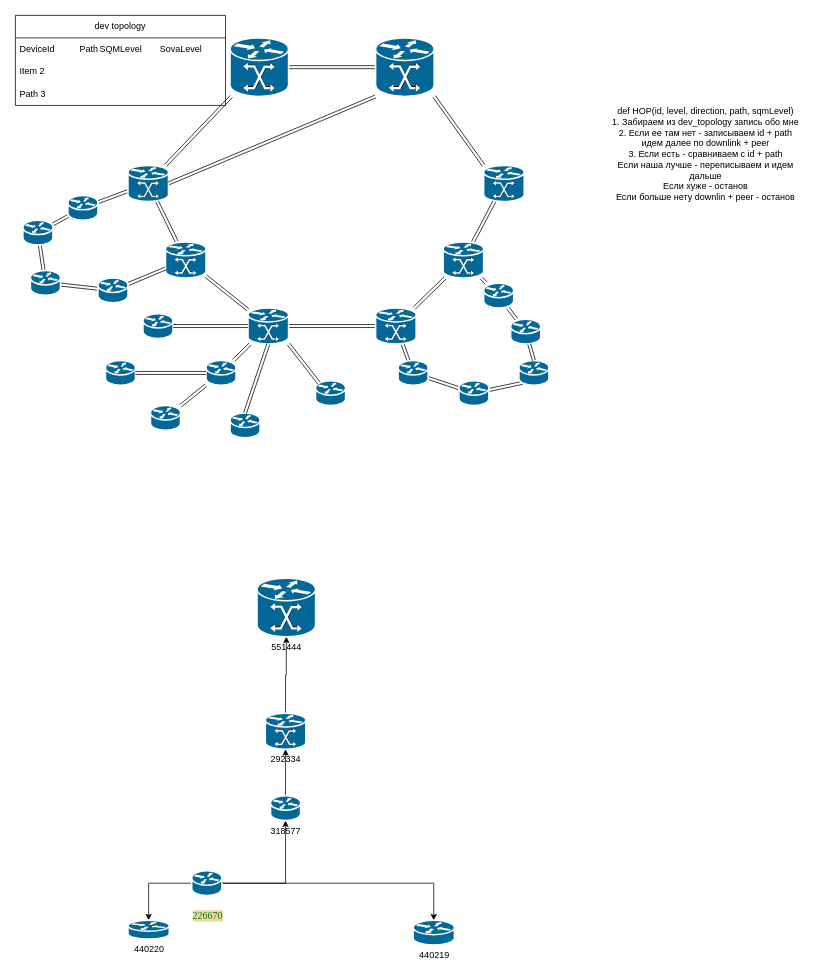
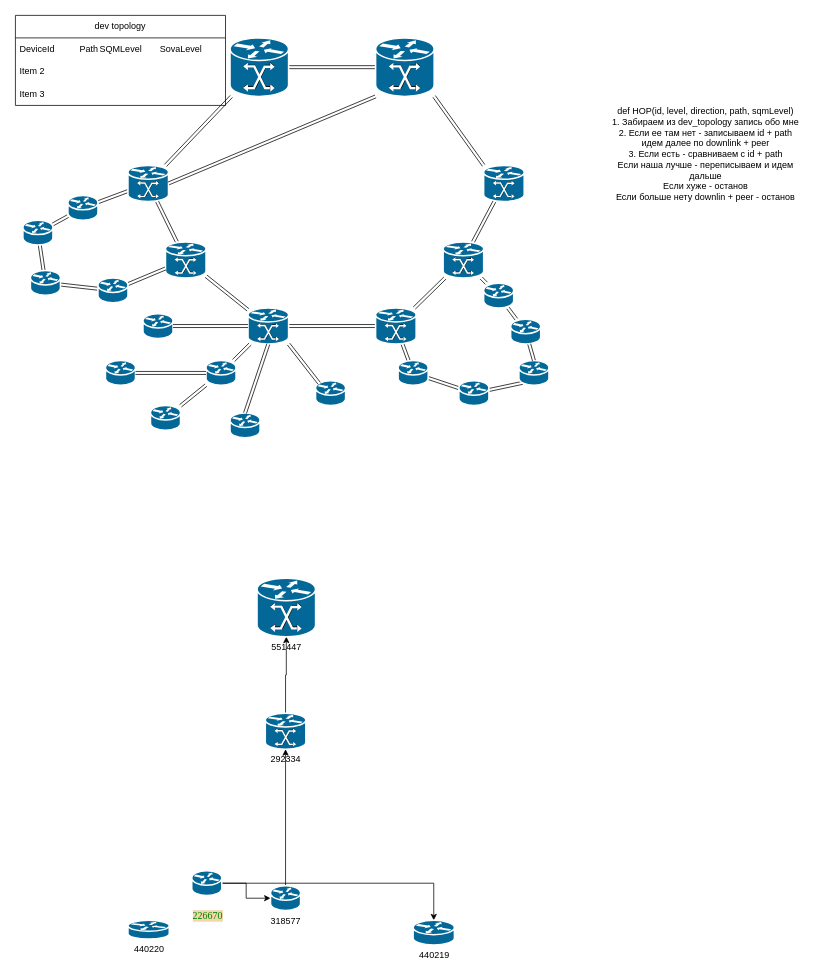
(34, 94) -> (34, 94)
(287, 647) -> (287, 647)
(285, 808) -> (285, 898)
(155, 883) -> none
